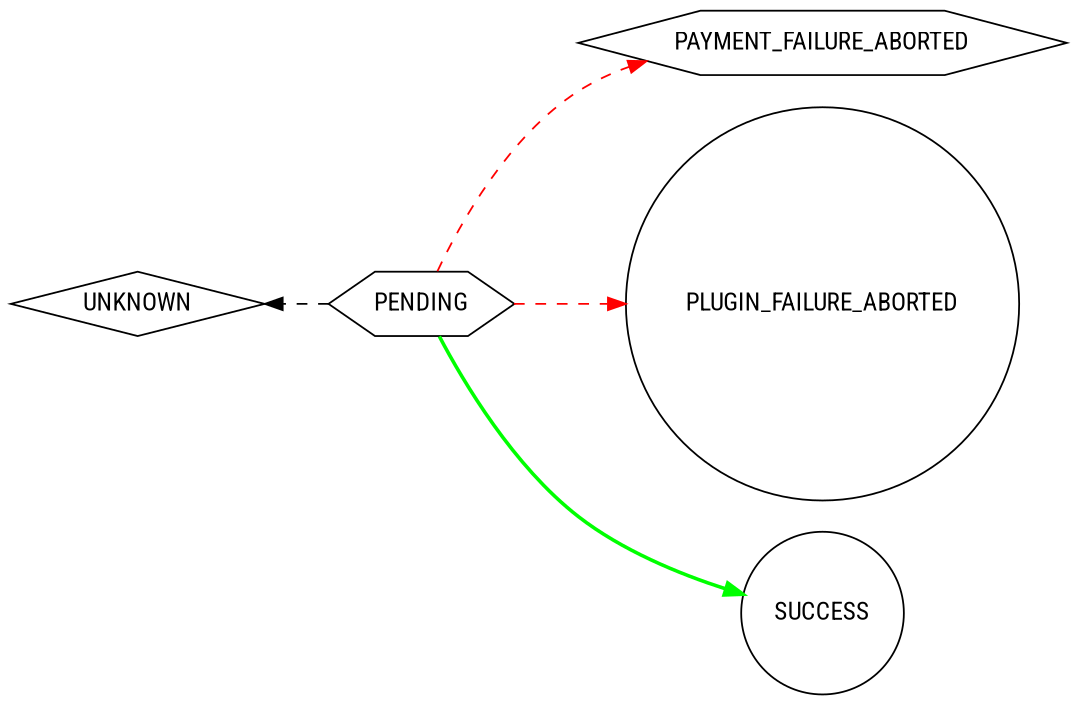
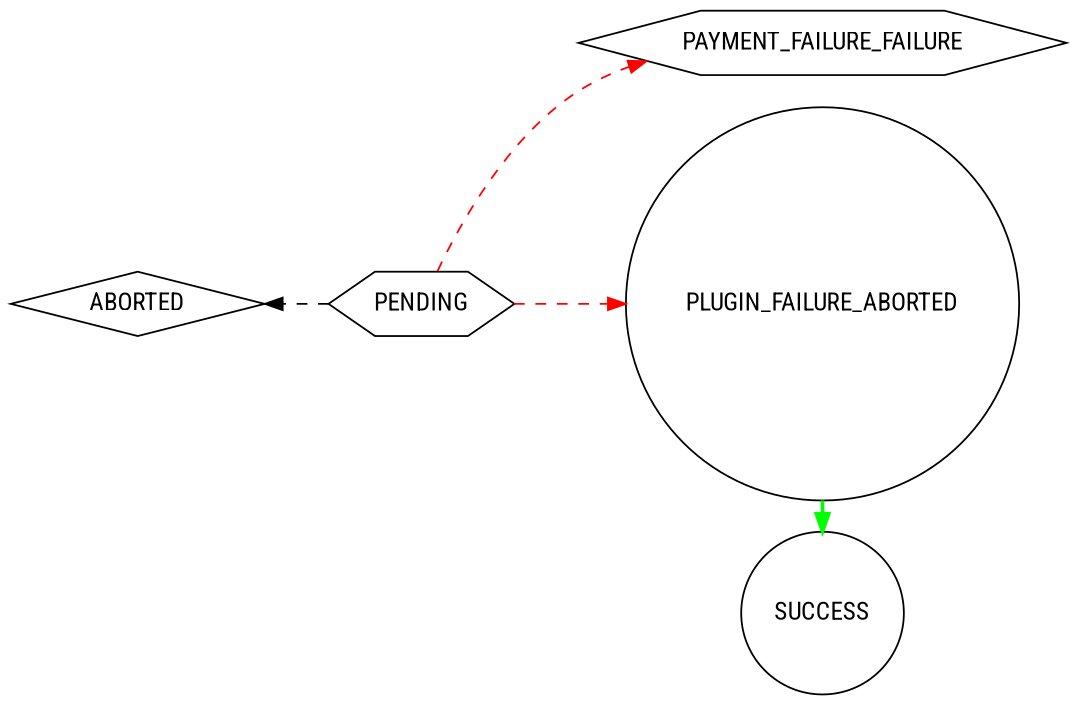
(823, 43) -> (823, 43)
(138, 304) -> (138, 304)
(554, 496) -> (823, 507)
